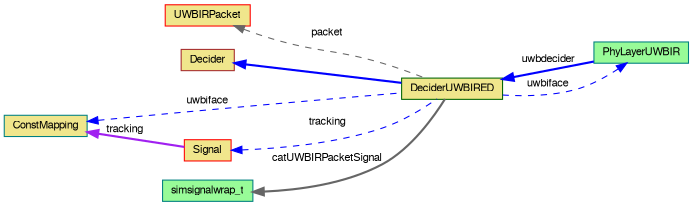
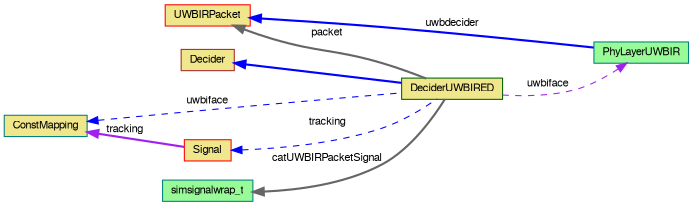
(336, 52) -> (336, 52)
(554, 69) -> (427, 31)
(563, 92) -> (563, 92)
